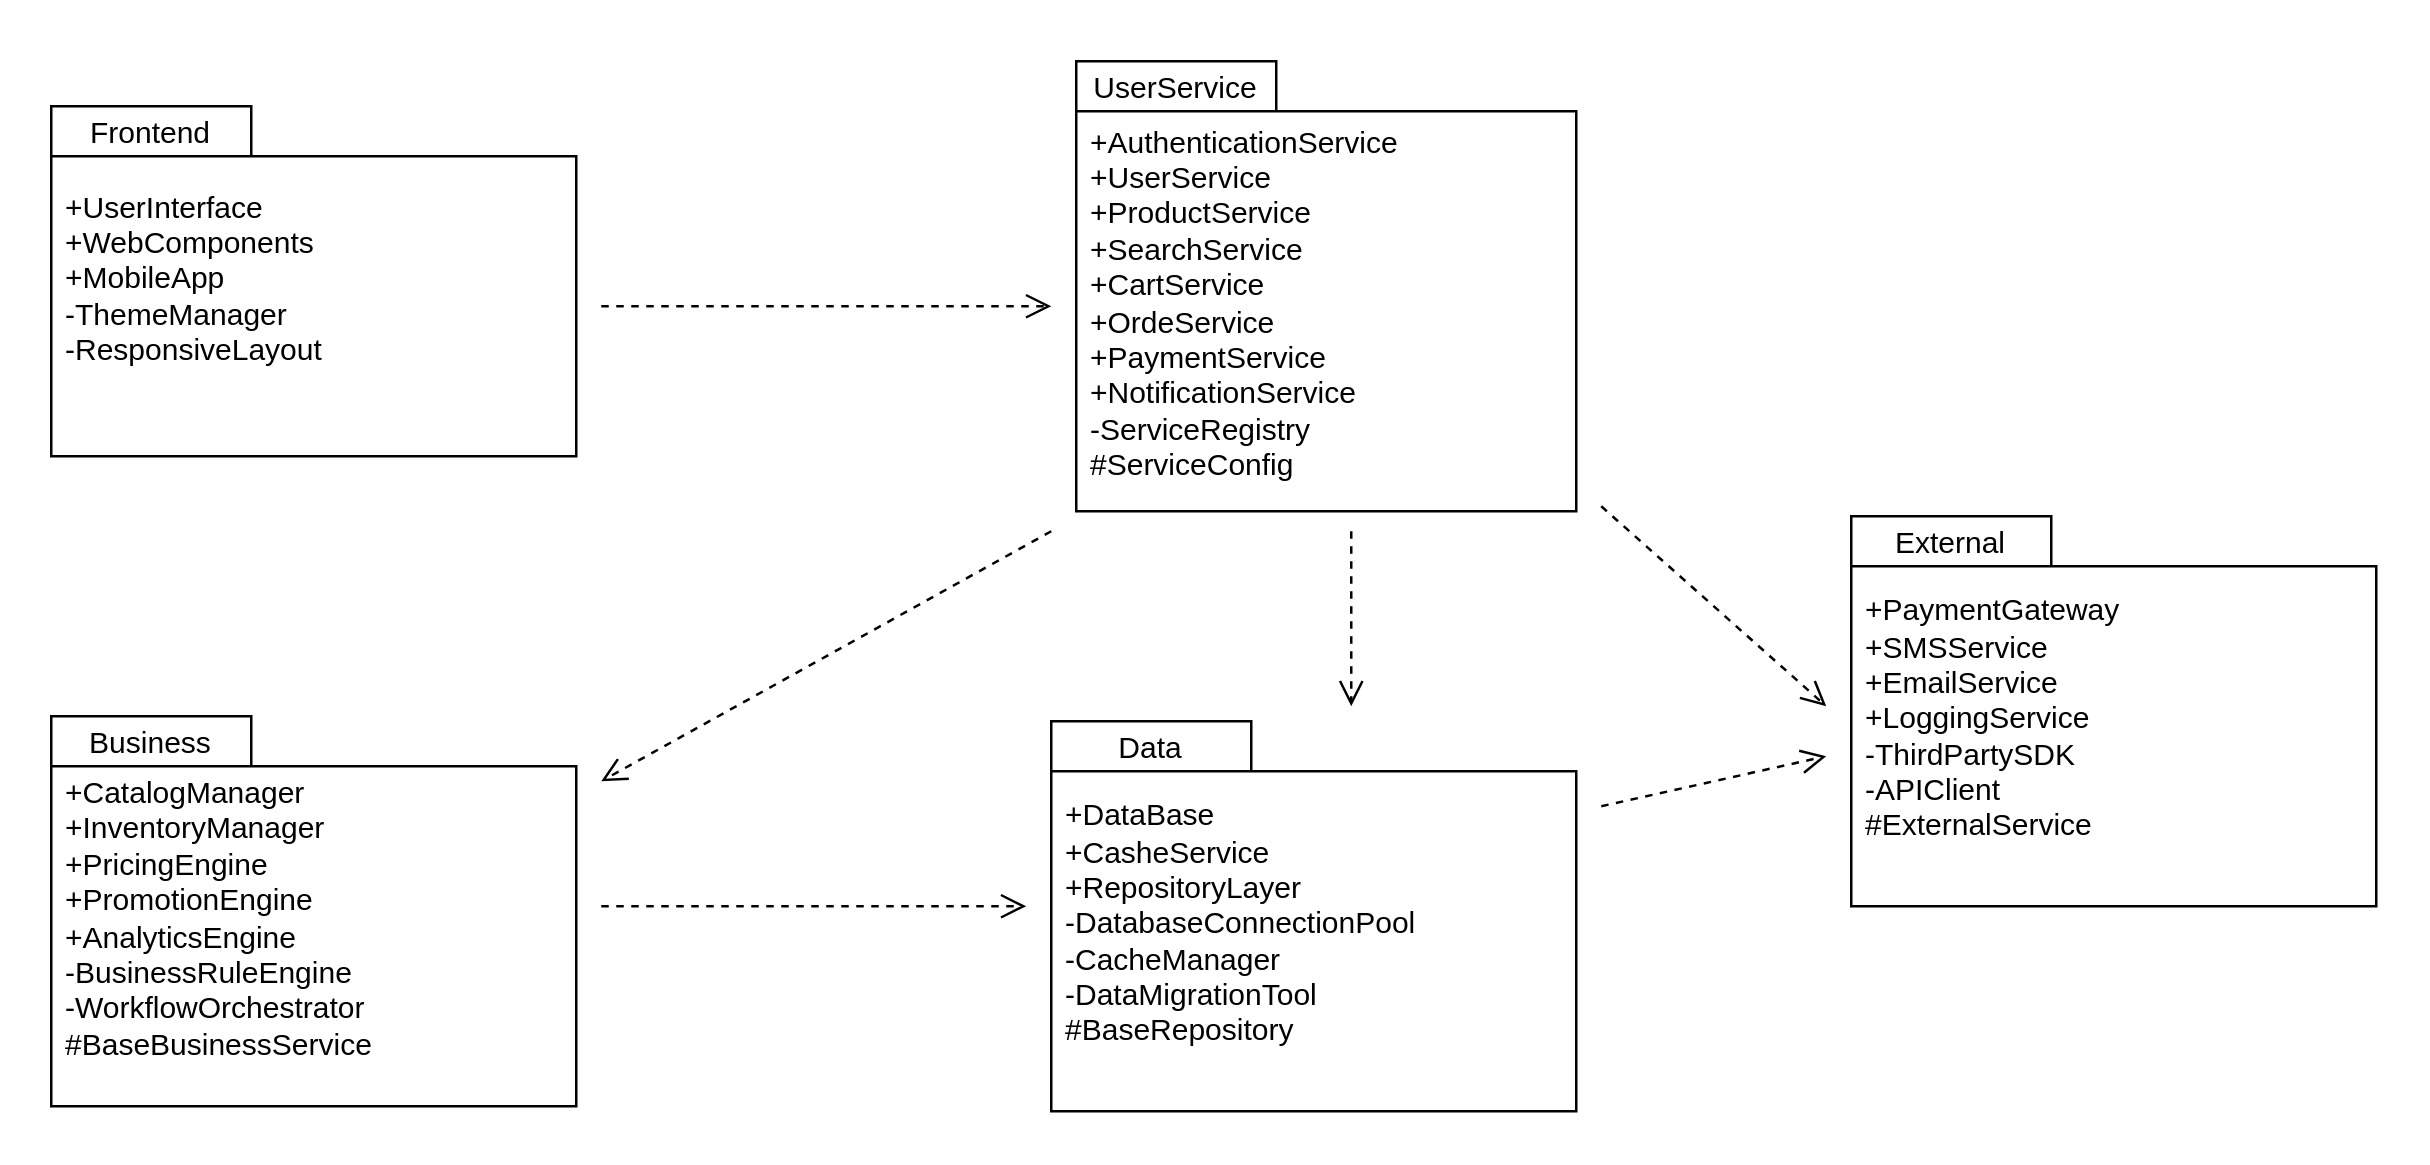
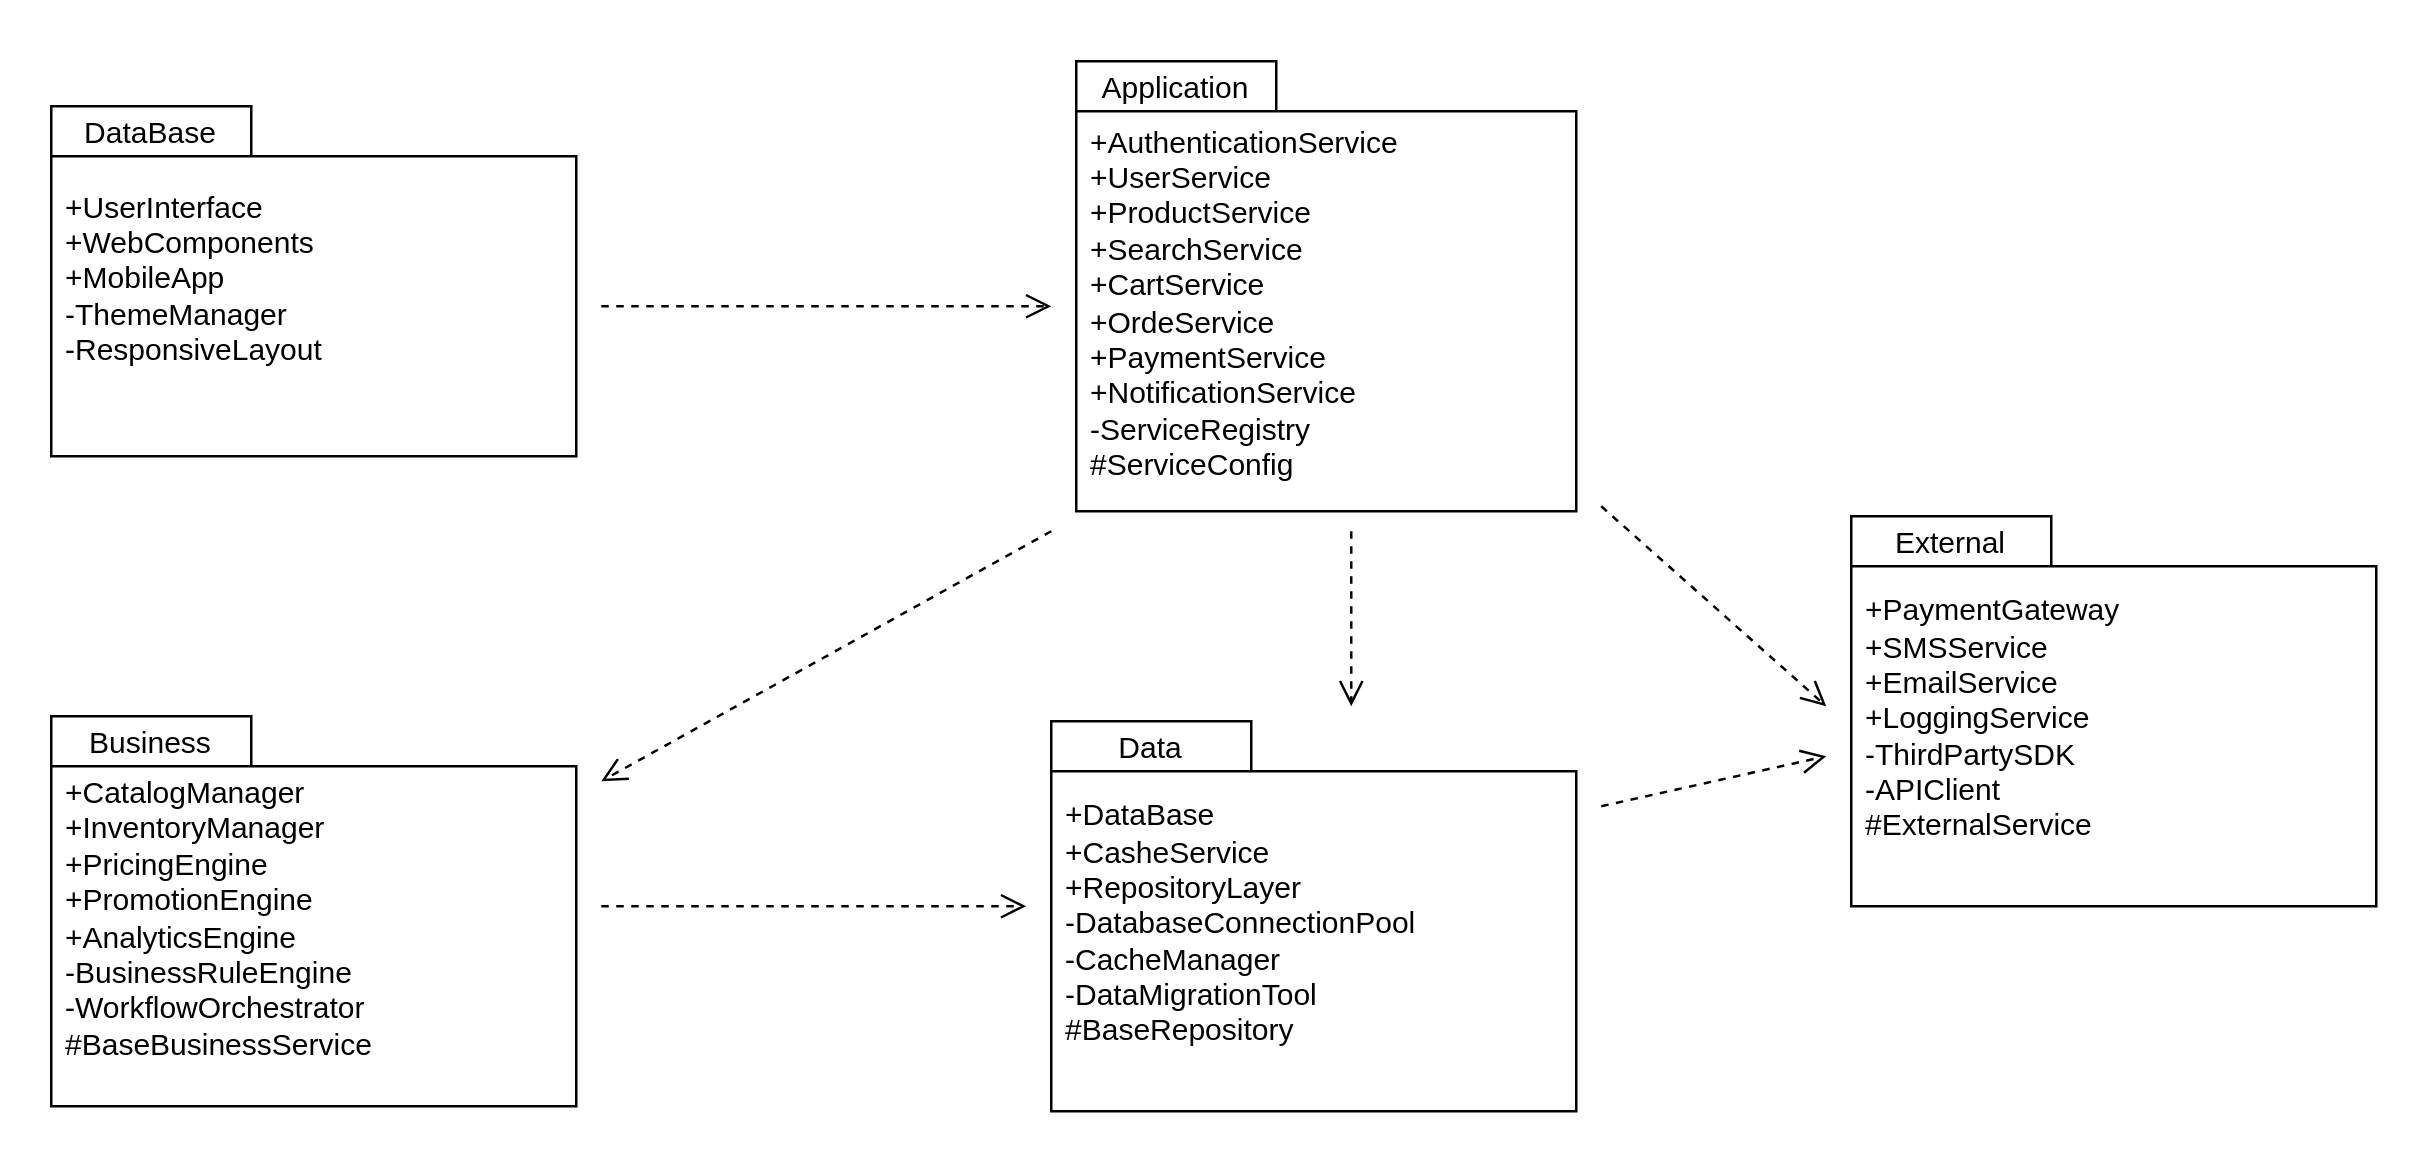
(1176, 89) -> (1176, 89)
(151, 134) -> (151, 134)
